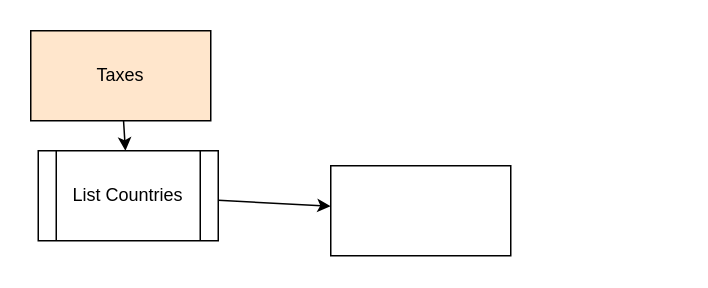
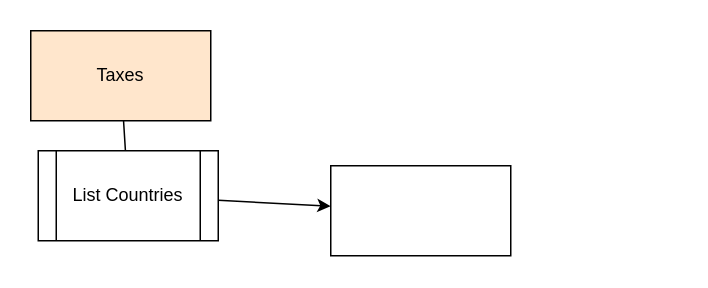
(125, 139) -> (125, 143)
